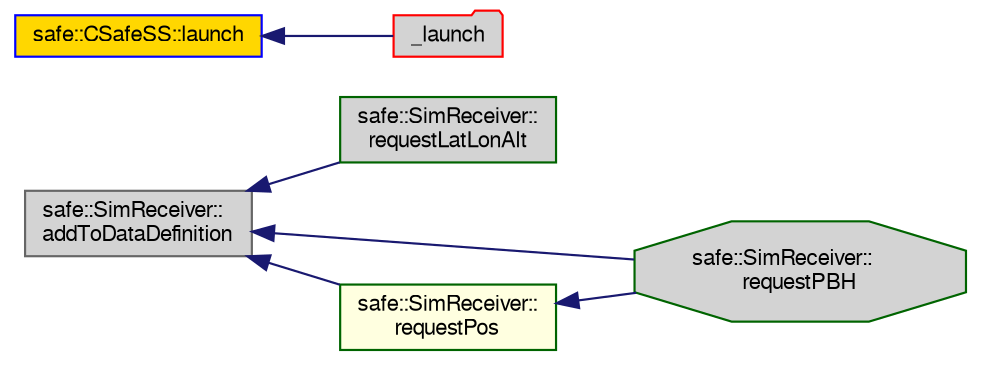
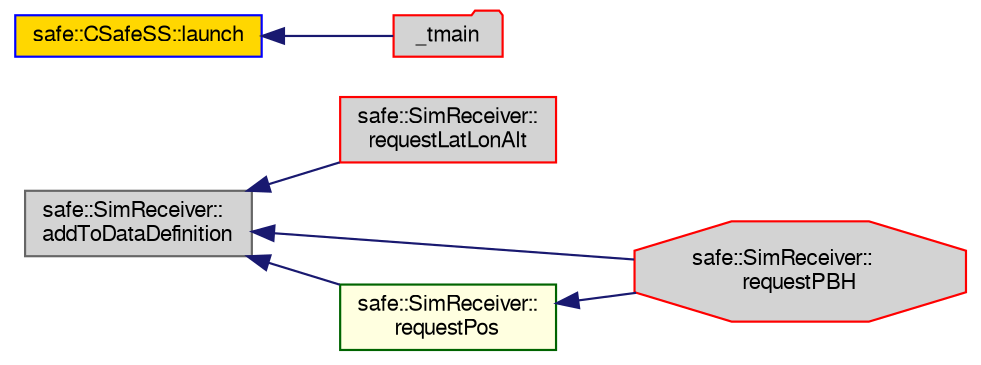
(448, 36) -> (448, 36)
(448, 130) -> (448, 130)
(800, 271) -> (800, 271)
